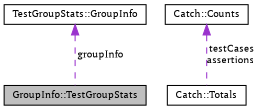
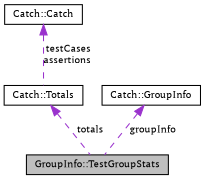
(75, 15) -> (151, 95)
(207, 15) -> (44, 15)
none -> (74, 134)
